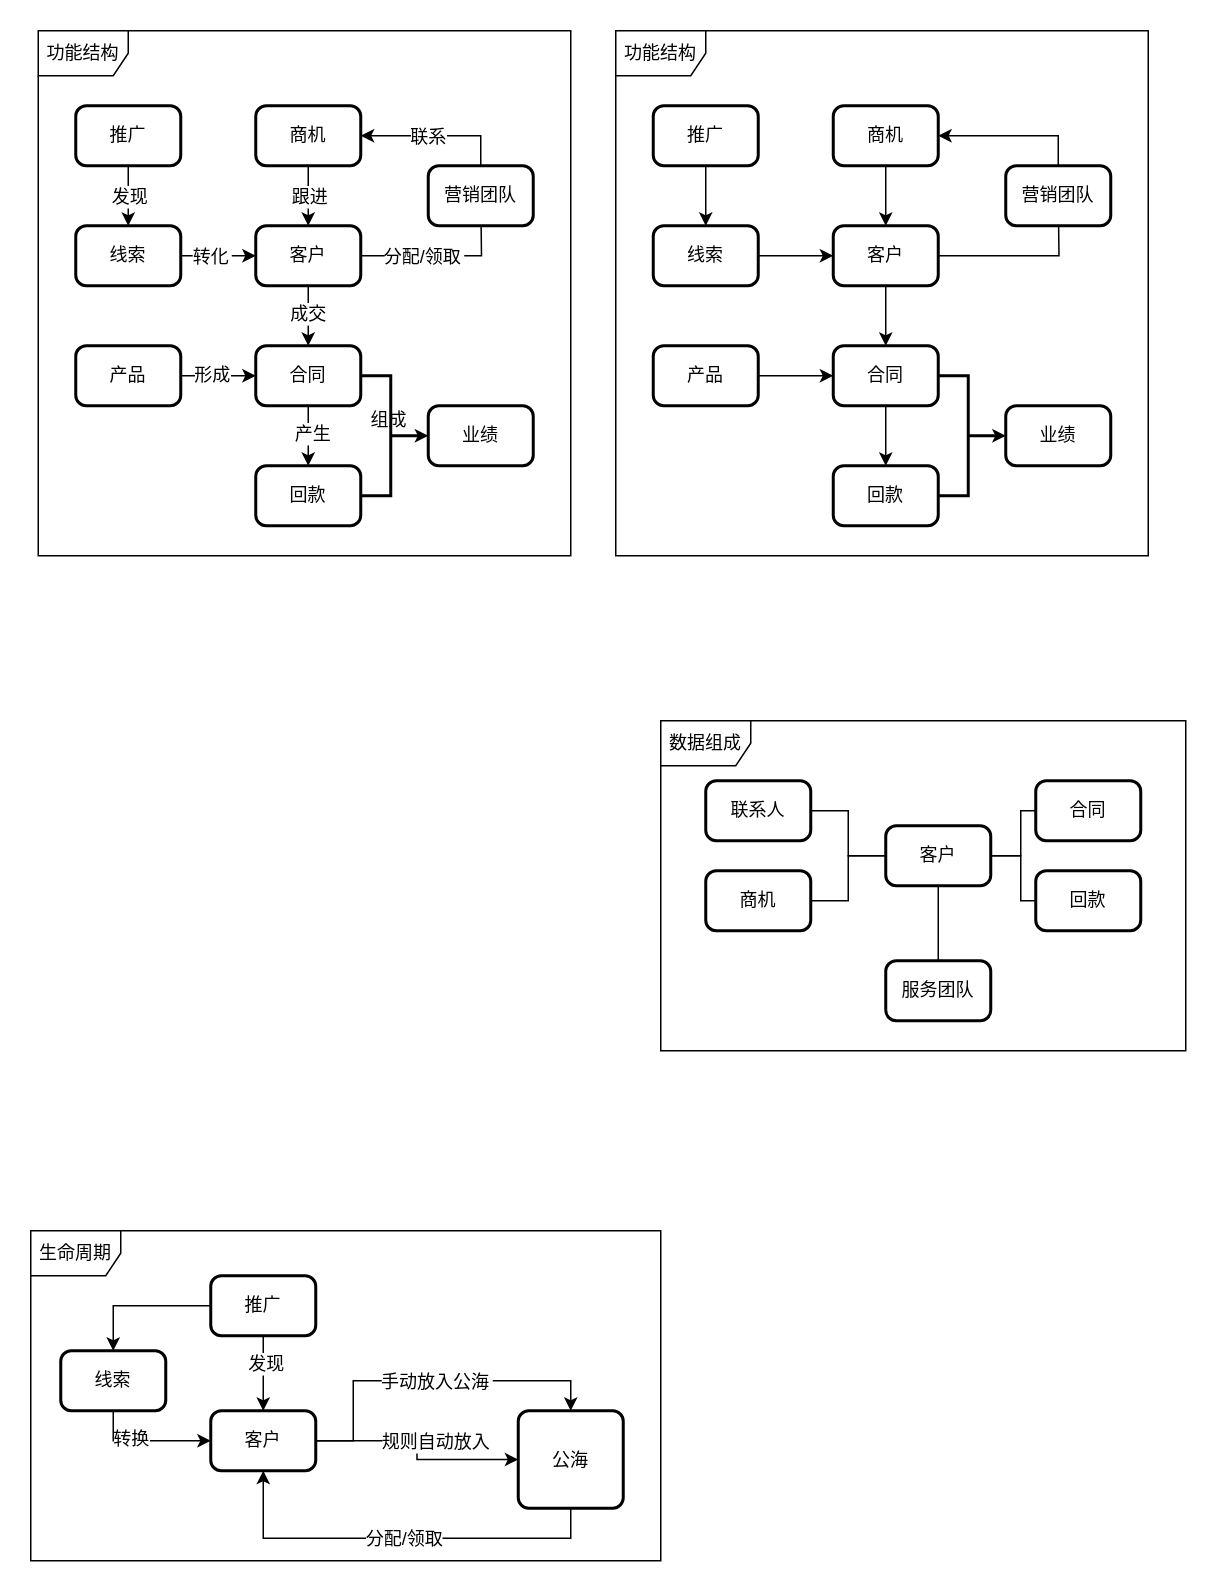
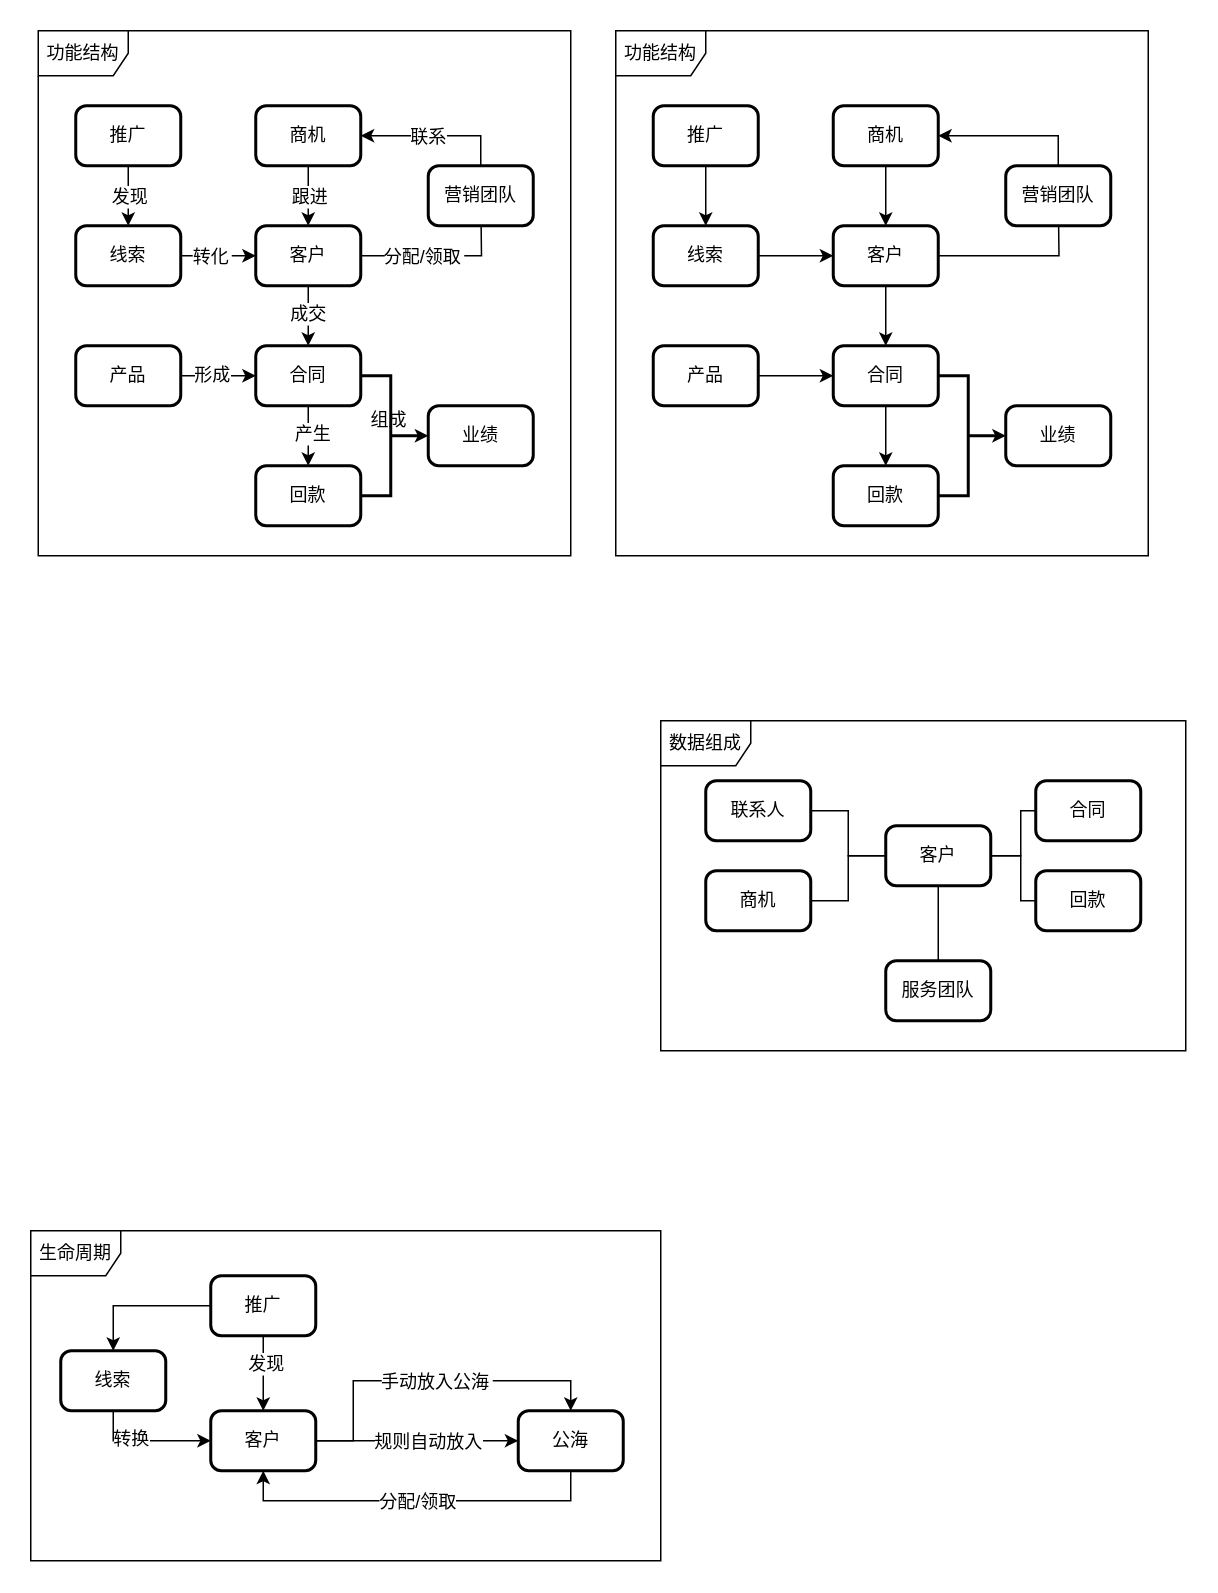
(571, 1460) -> (571, 1441)
